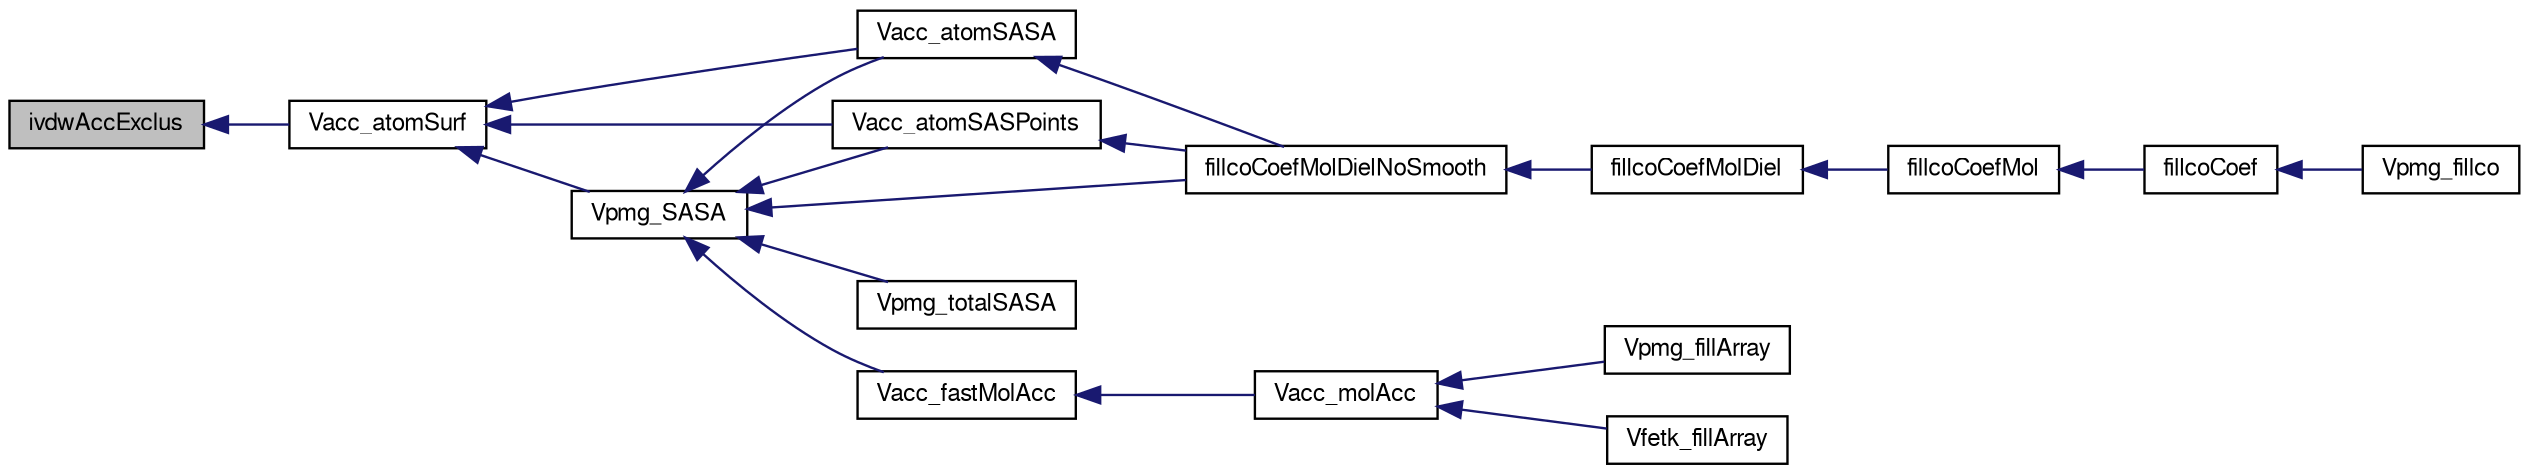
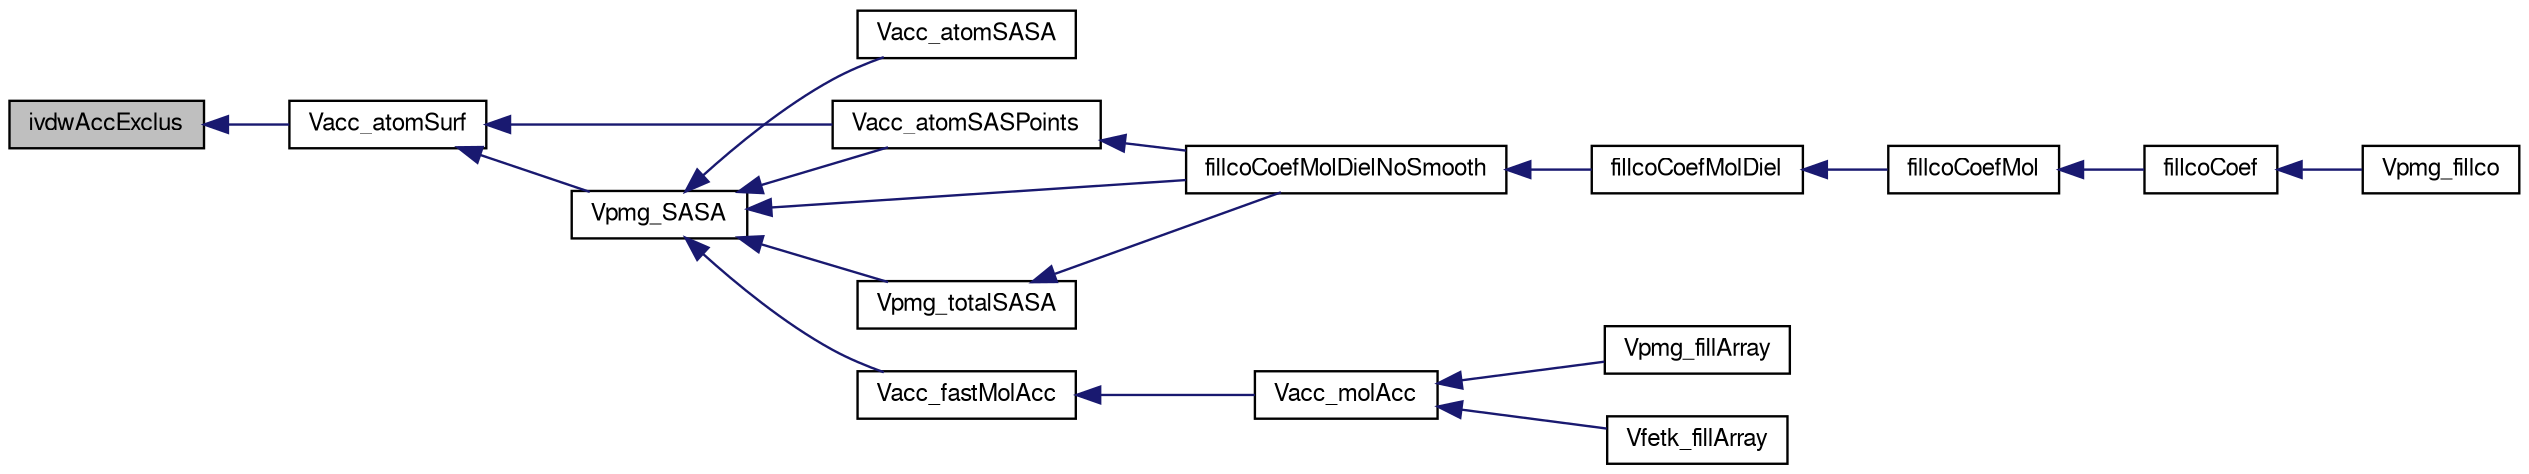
(684, 74) -> none
(1172, 105) -> (1168, 233)
